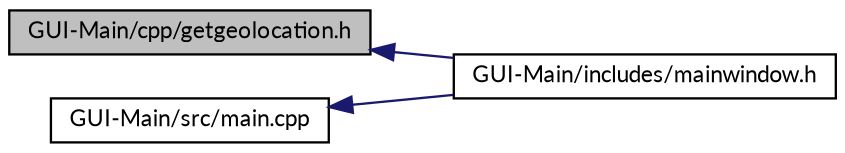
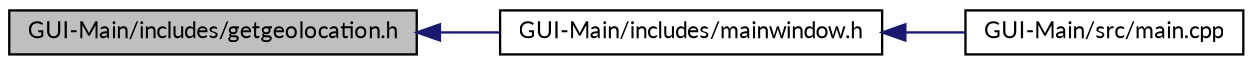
(190, 32) -> (213, 32)
(403, 100) -> (936, 32)
